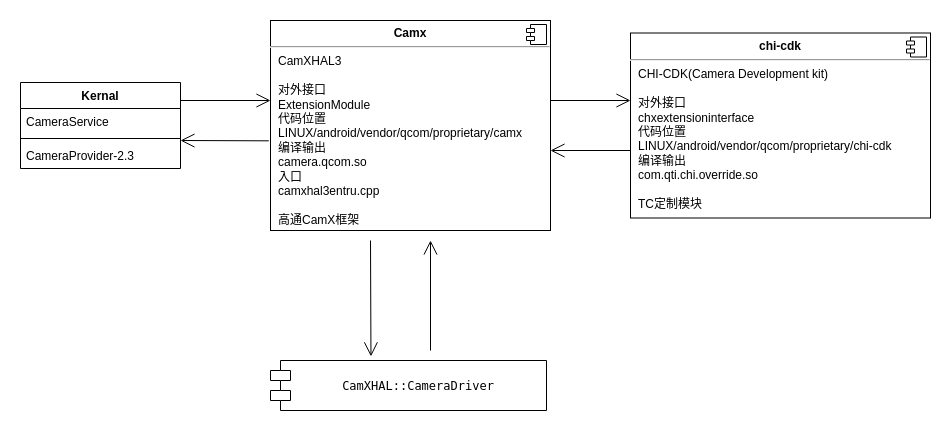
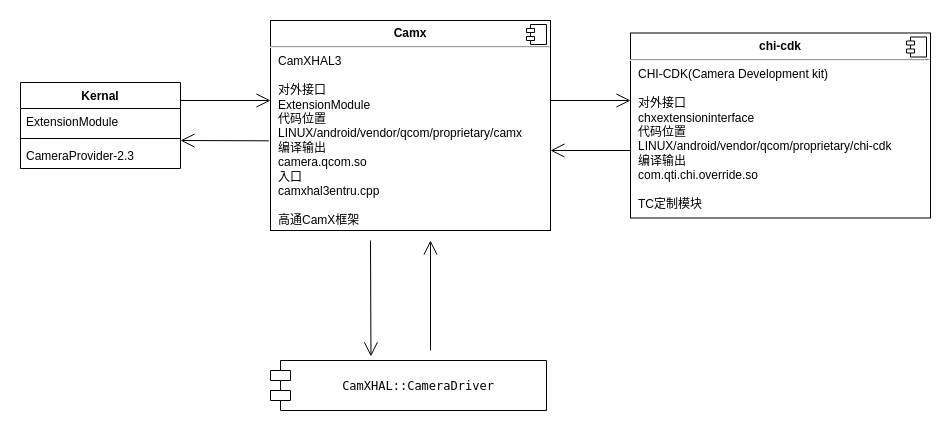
(69, 123) -> (74, 123)
